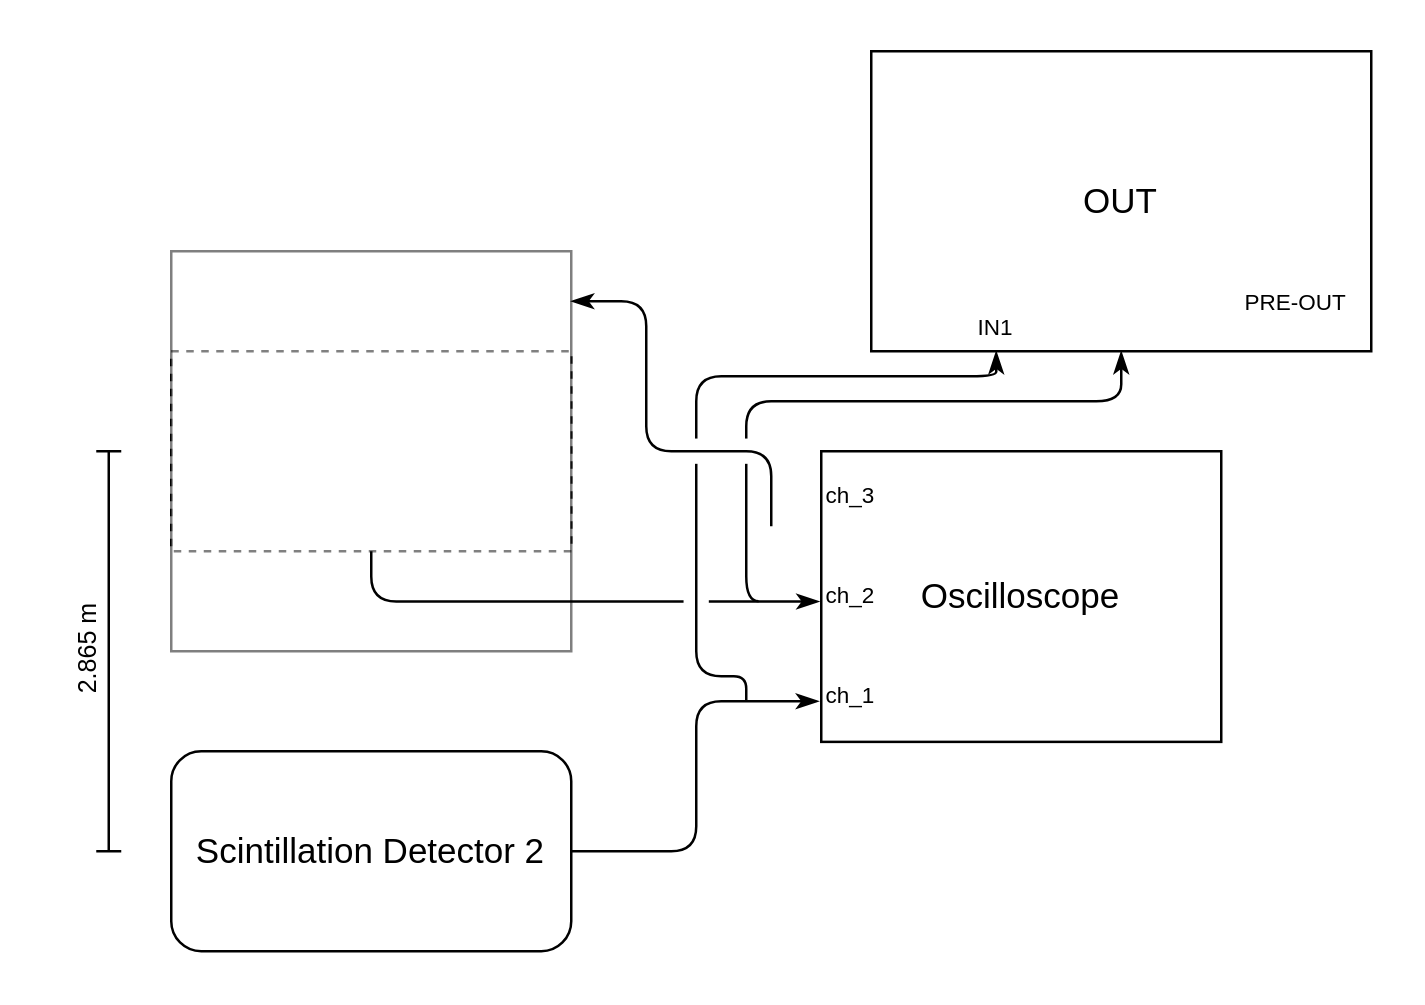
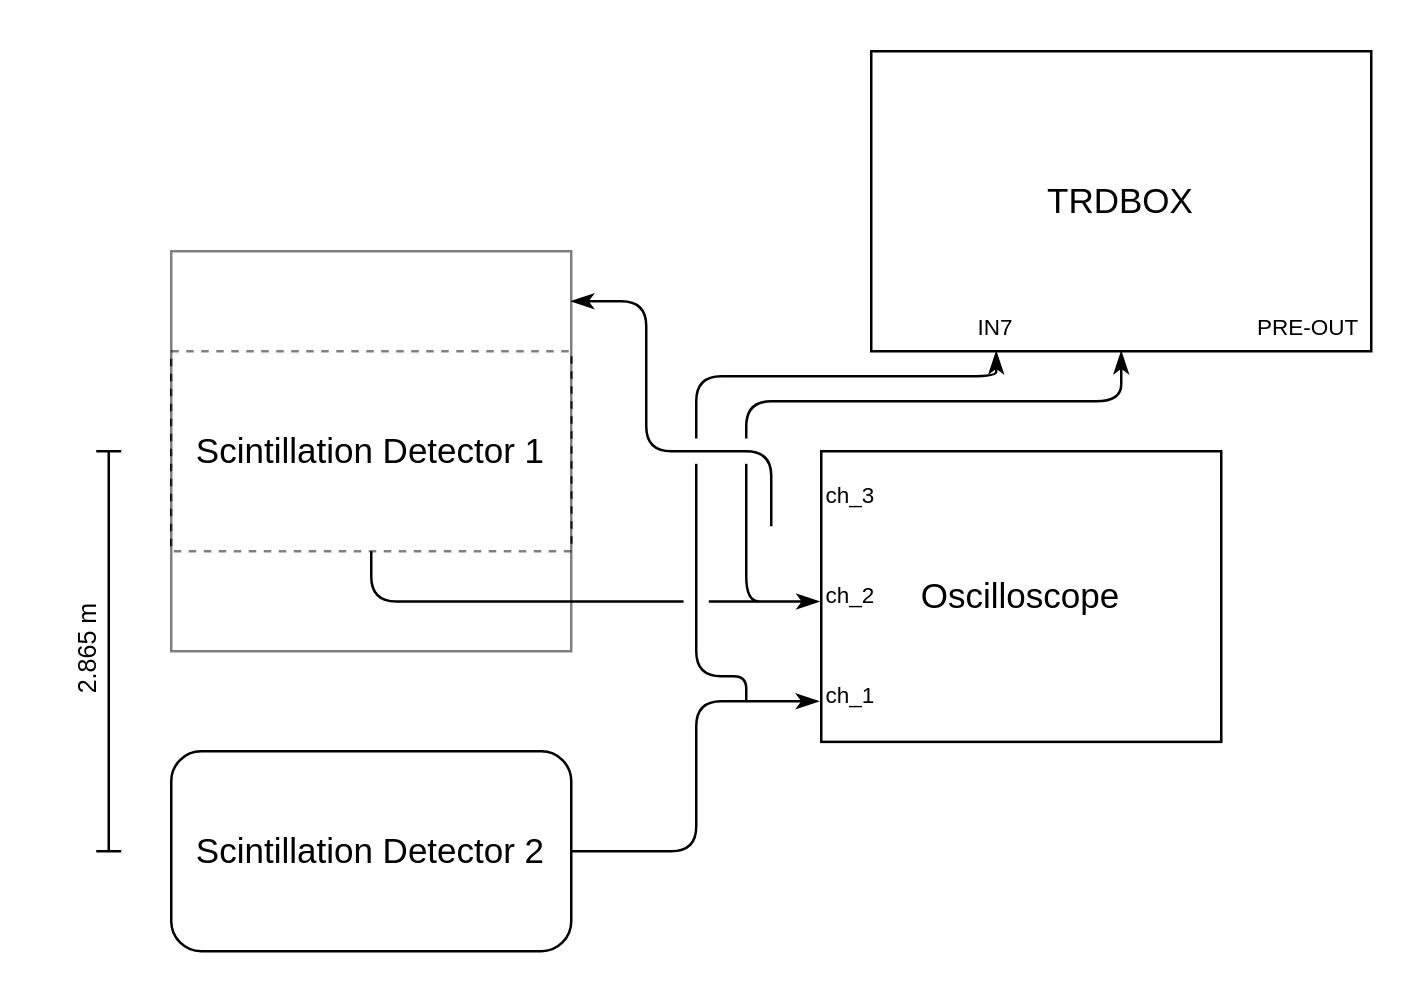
(1121, 201) -> (1121, 201)
(1296, 301) -> (1309, 326)
(996, 326) -> (996, 326)
none -> (371, 451)
